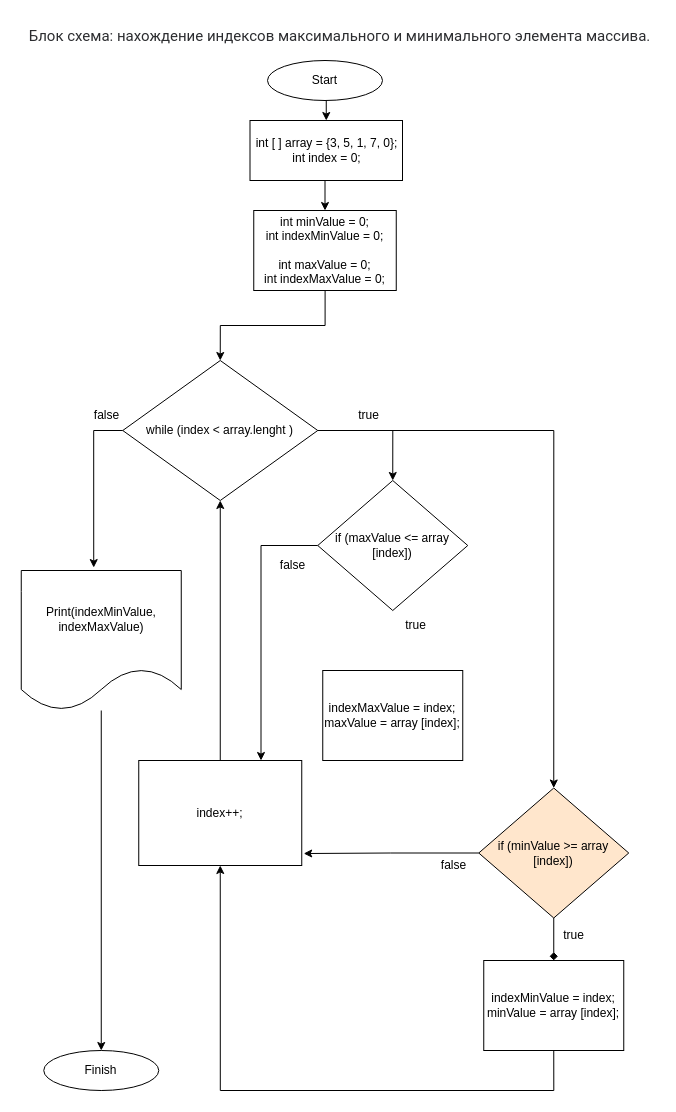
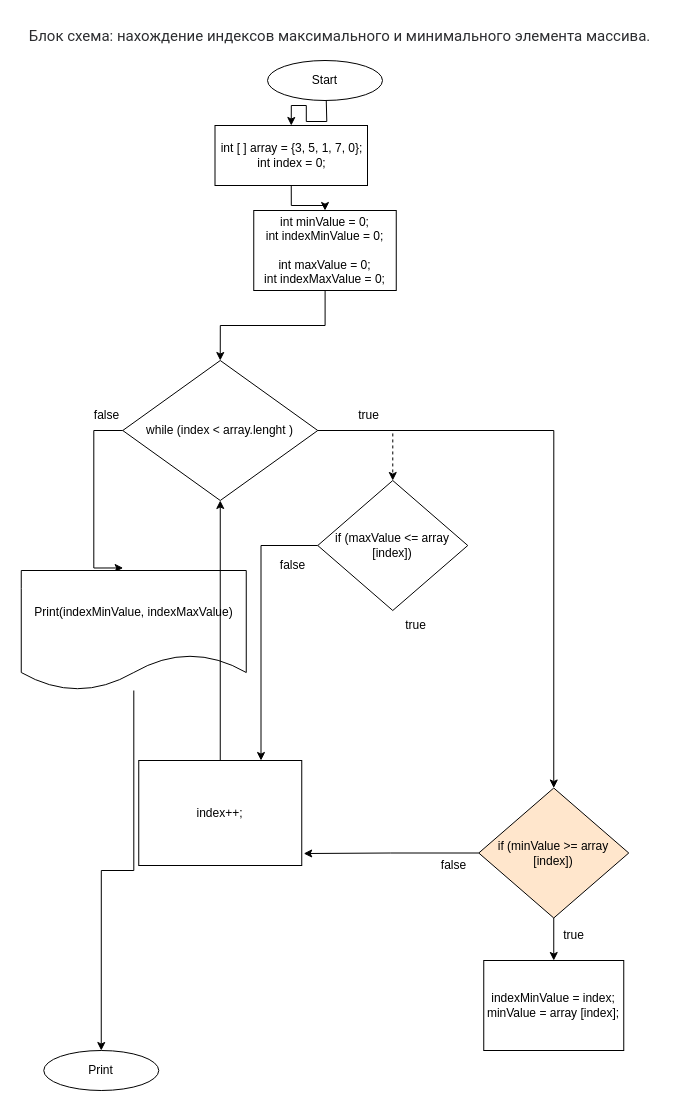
(326, 151) -> (291, 156)
(393, 453) -> (393, 453)
(101, 641) -> (134, 631)
(393, 716) -> none
(554, 951) -> (554, 952)
(101, 1071) -> (101, 1071)
(298, 1091) -> none
